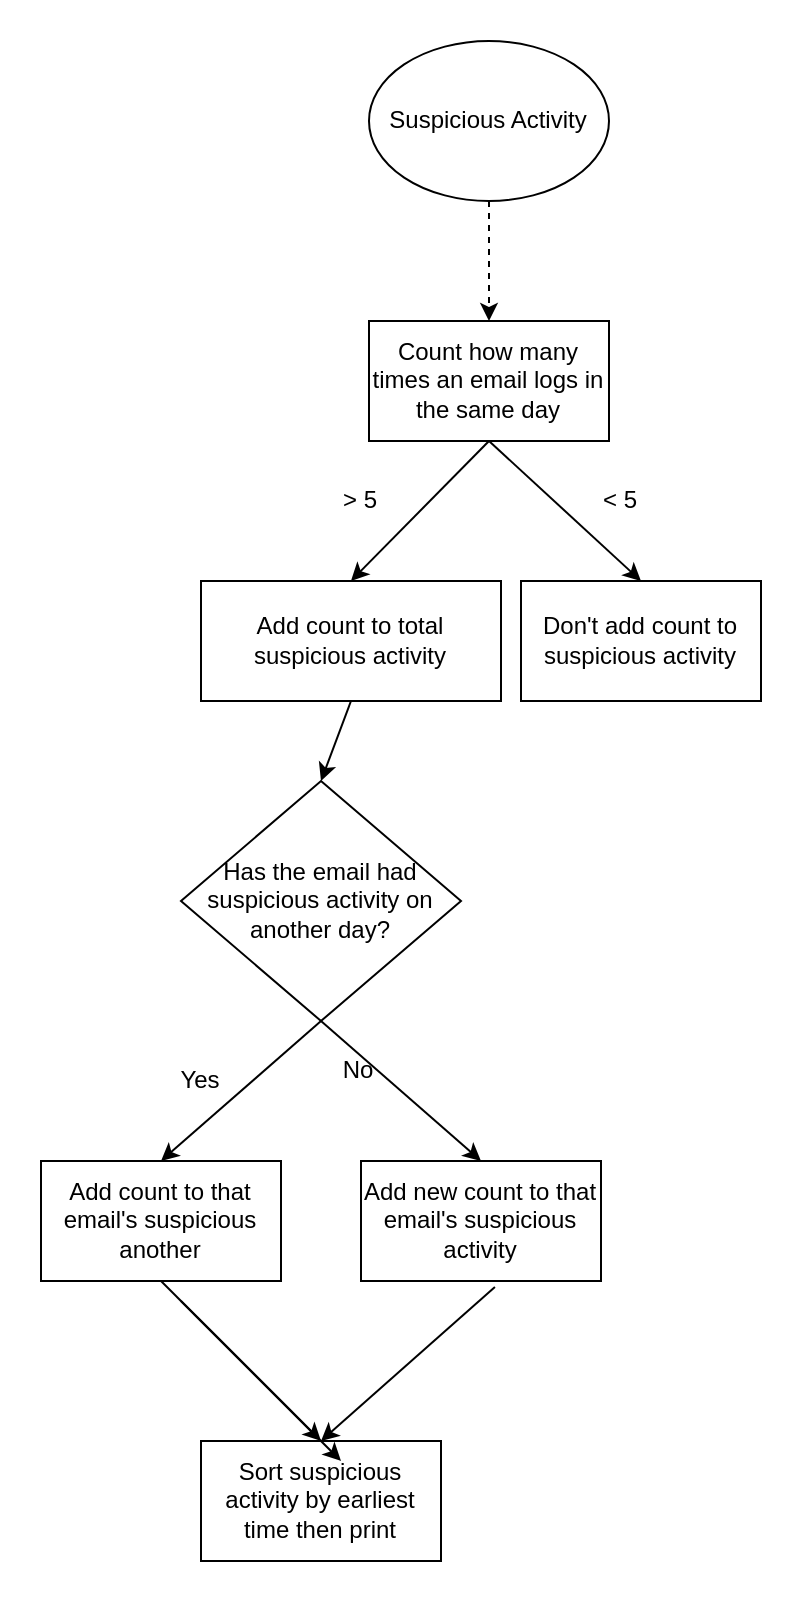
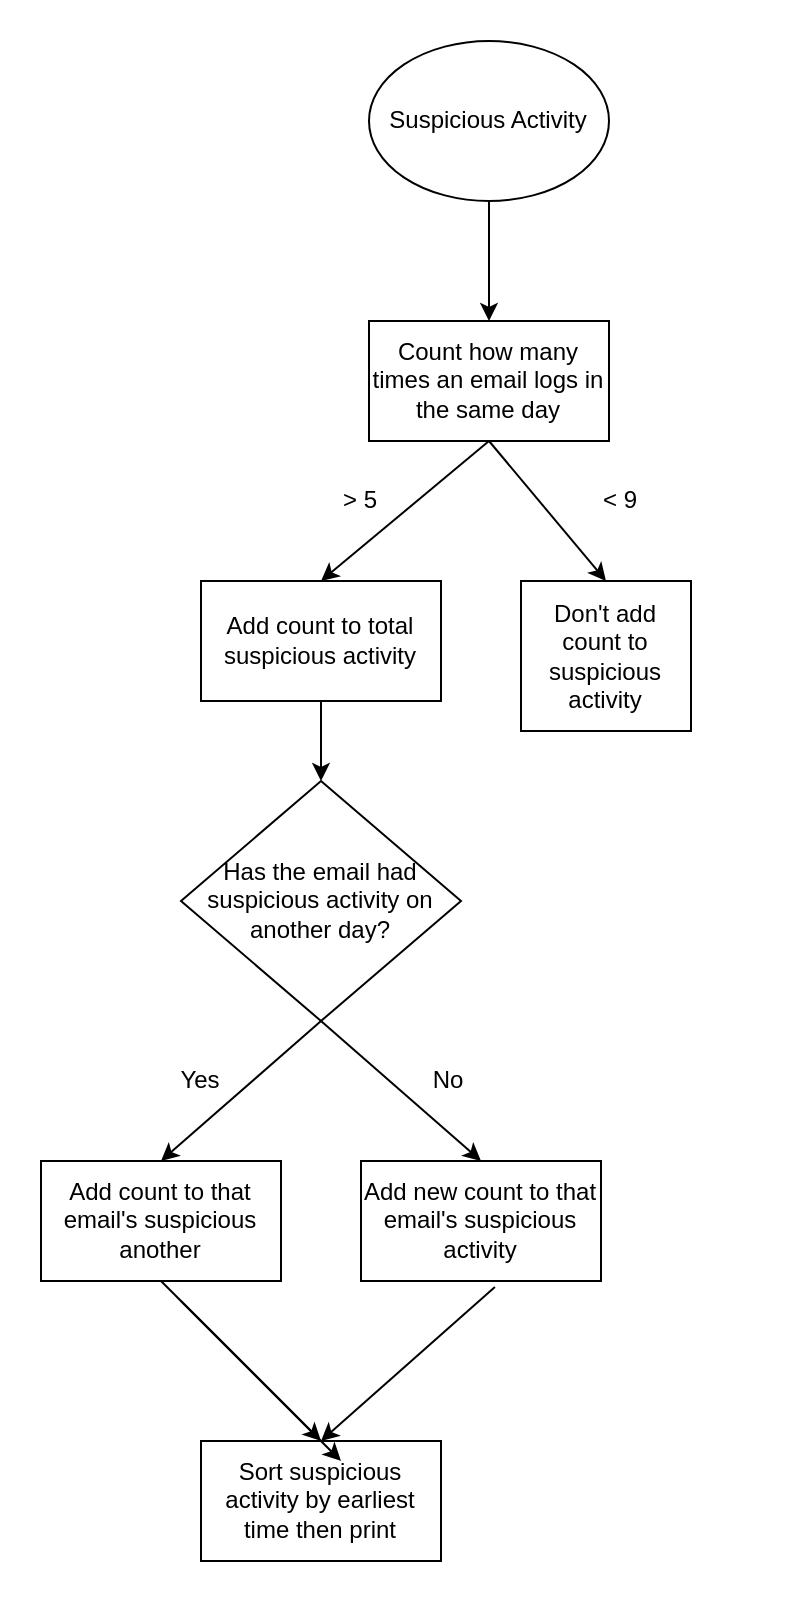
(489, 256) -> (489, 256)
(621, 501) -> (621, 501)
(351, 641) -> (321, 641)
(641, 641) -> (606, 656)
(359, 1071) -> (449, 1081)
